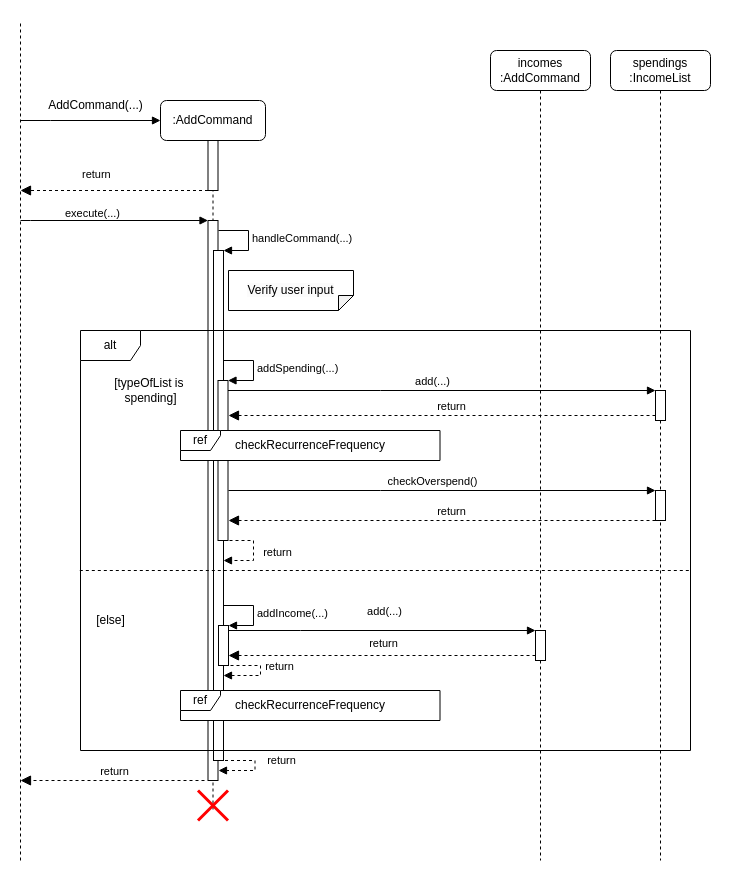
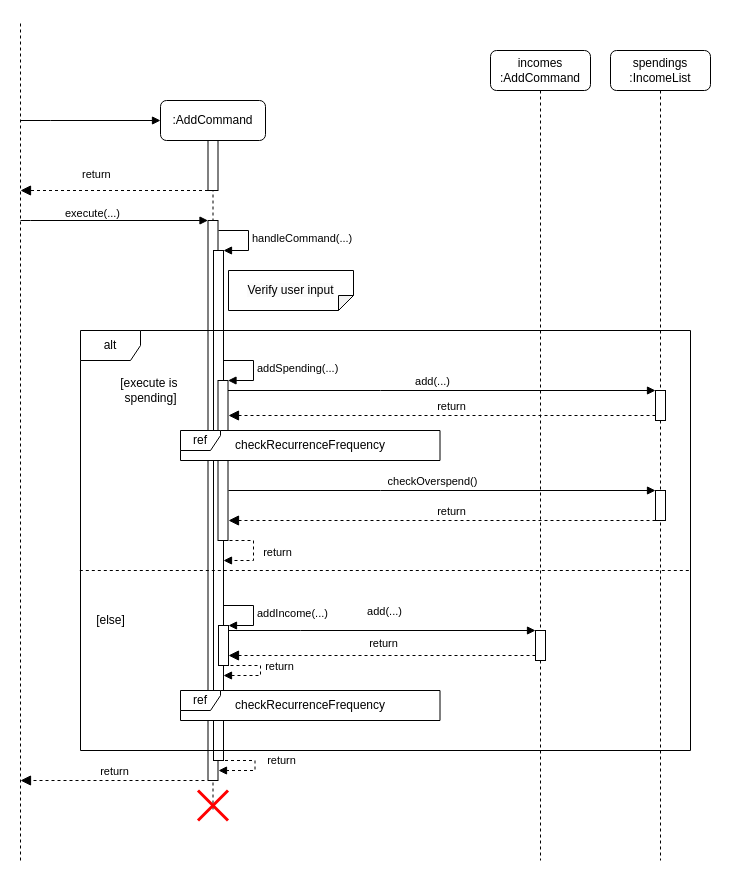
(96, 106) -> none
(151, 391) -> (151, 391)
